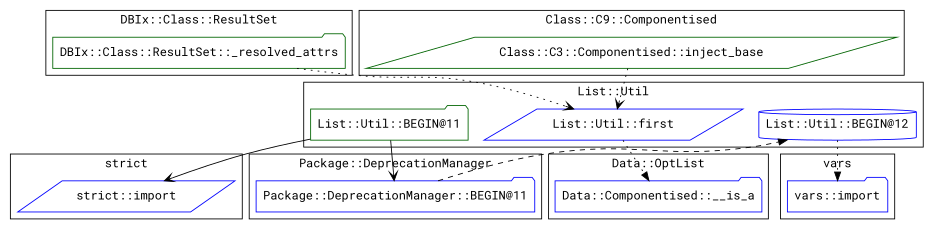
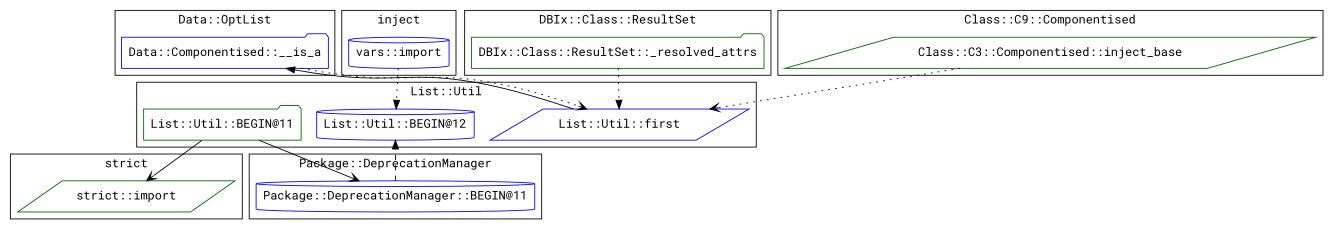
(433, 77) -> (619, 88)
none -> (441, 77)
(635, 159) -> (436, 78)
(838, 159) -> (397, 88)
(838, 164) -> (399, 20)
(126, 196) -> (126, 196)
(395, 196) -> (395, 196)
(838, 196) -> (399, 53)
